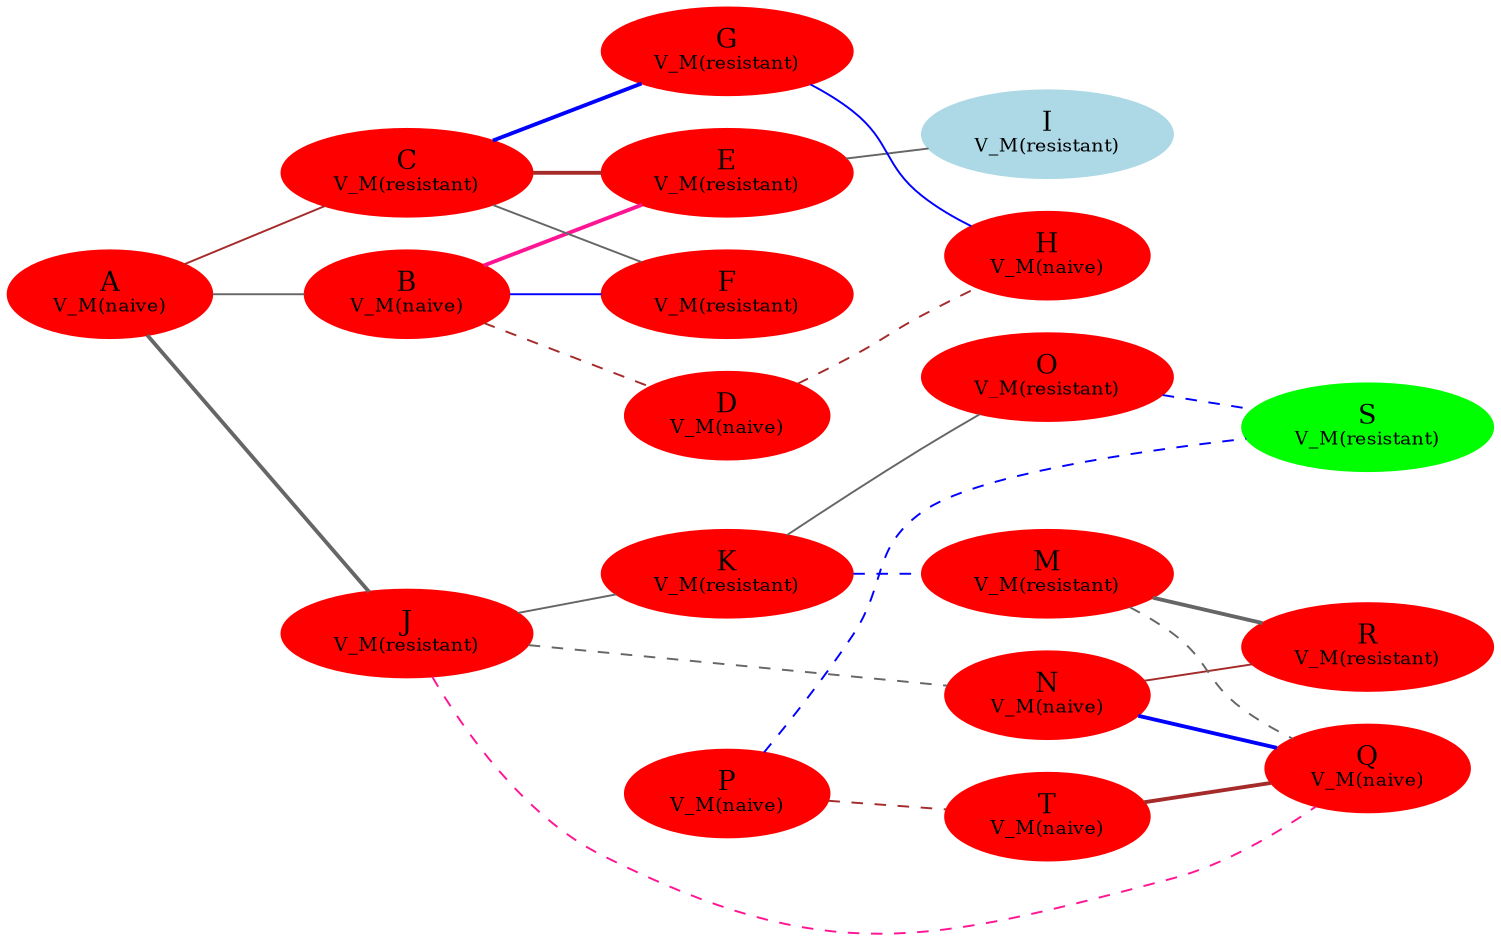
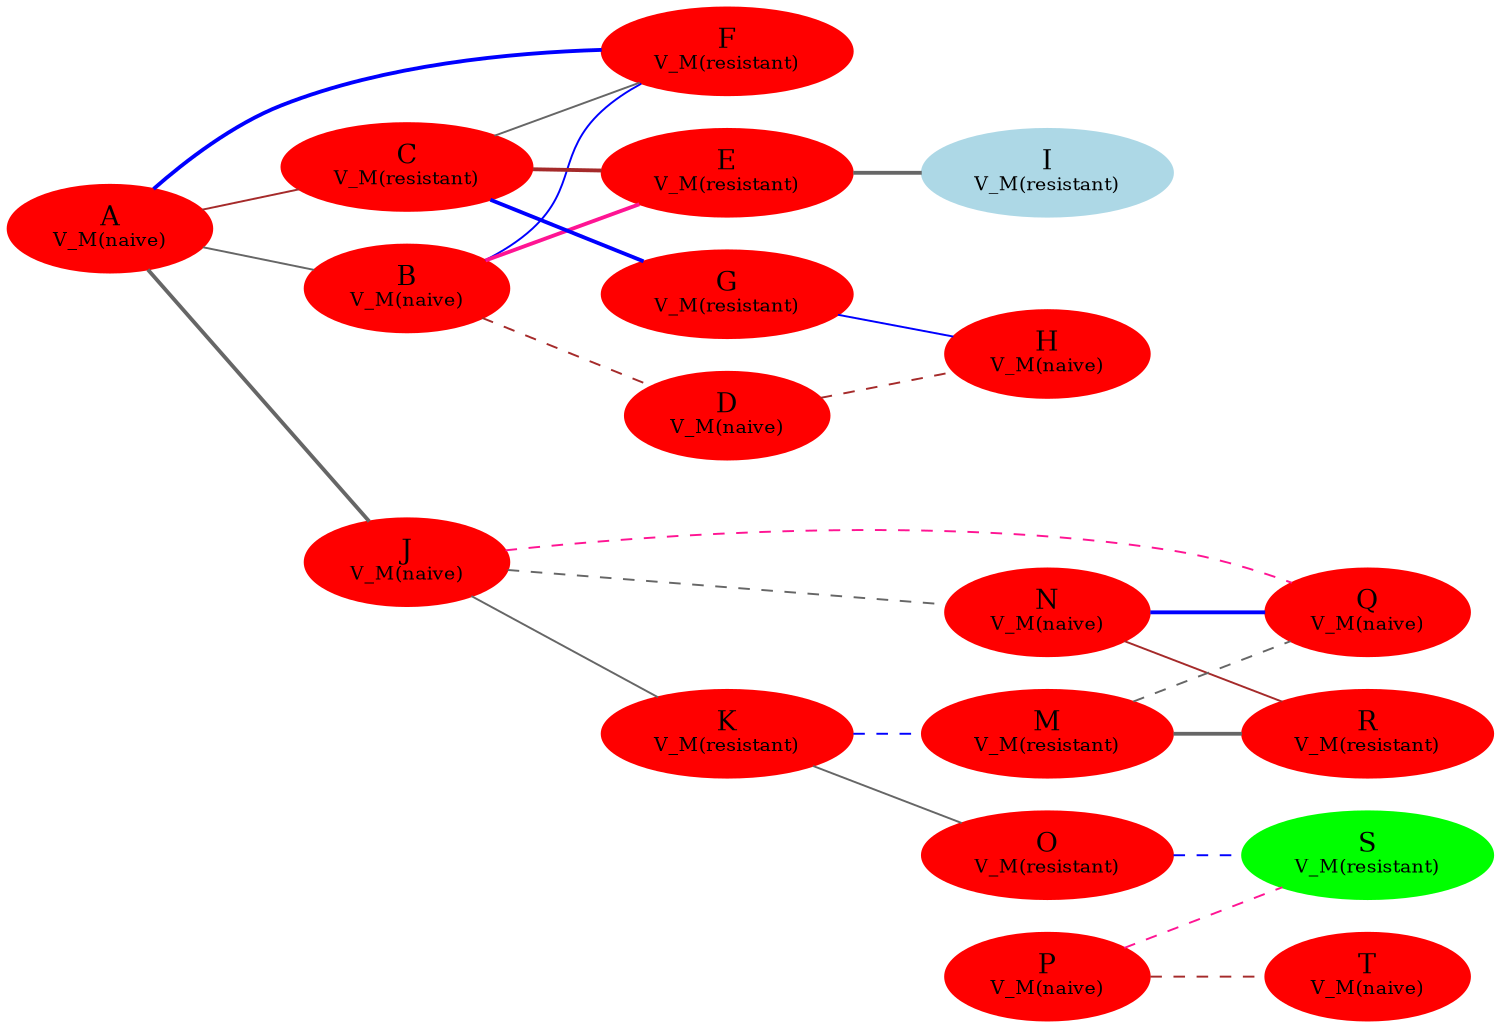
none -> (364, 80)
(873, 155) -> (888, 173)
(941, 502) -> (1203, 918)
(407, 645) -> (407, 574)
(1208, 793) -> none
